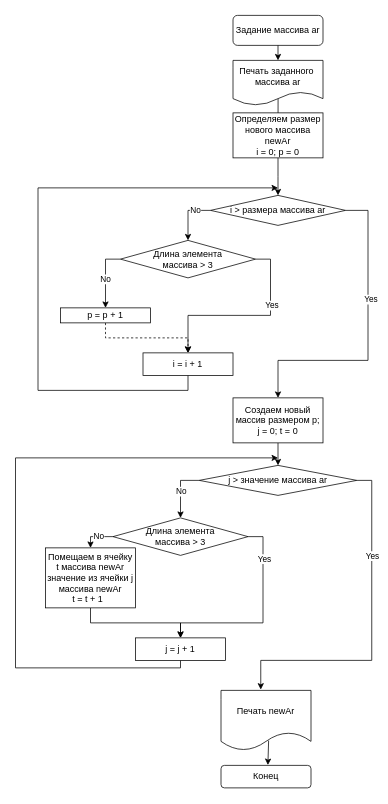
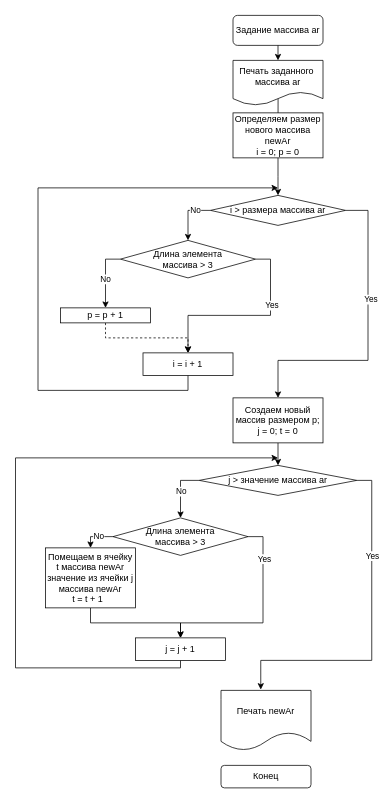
(268, 750) -> none
